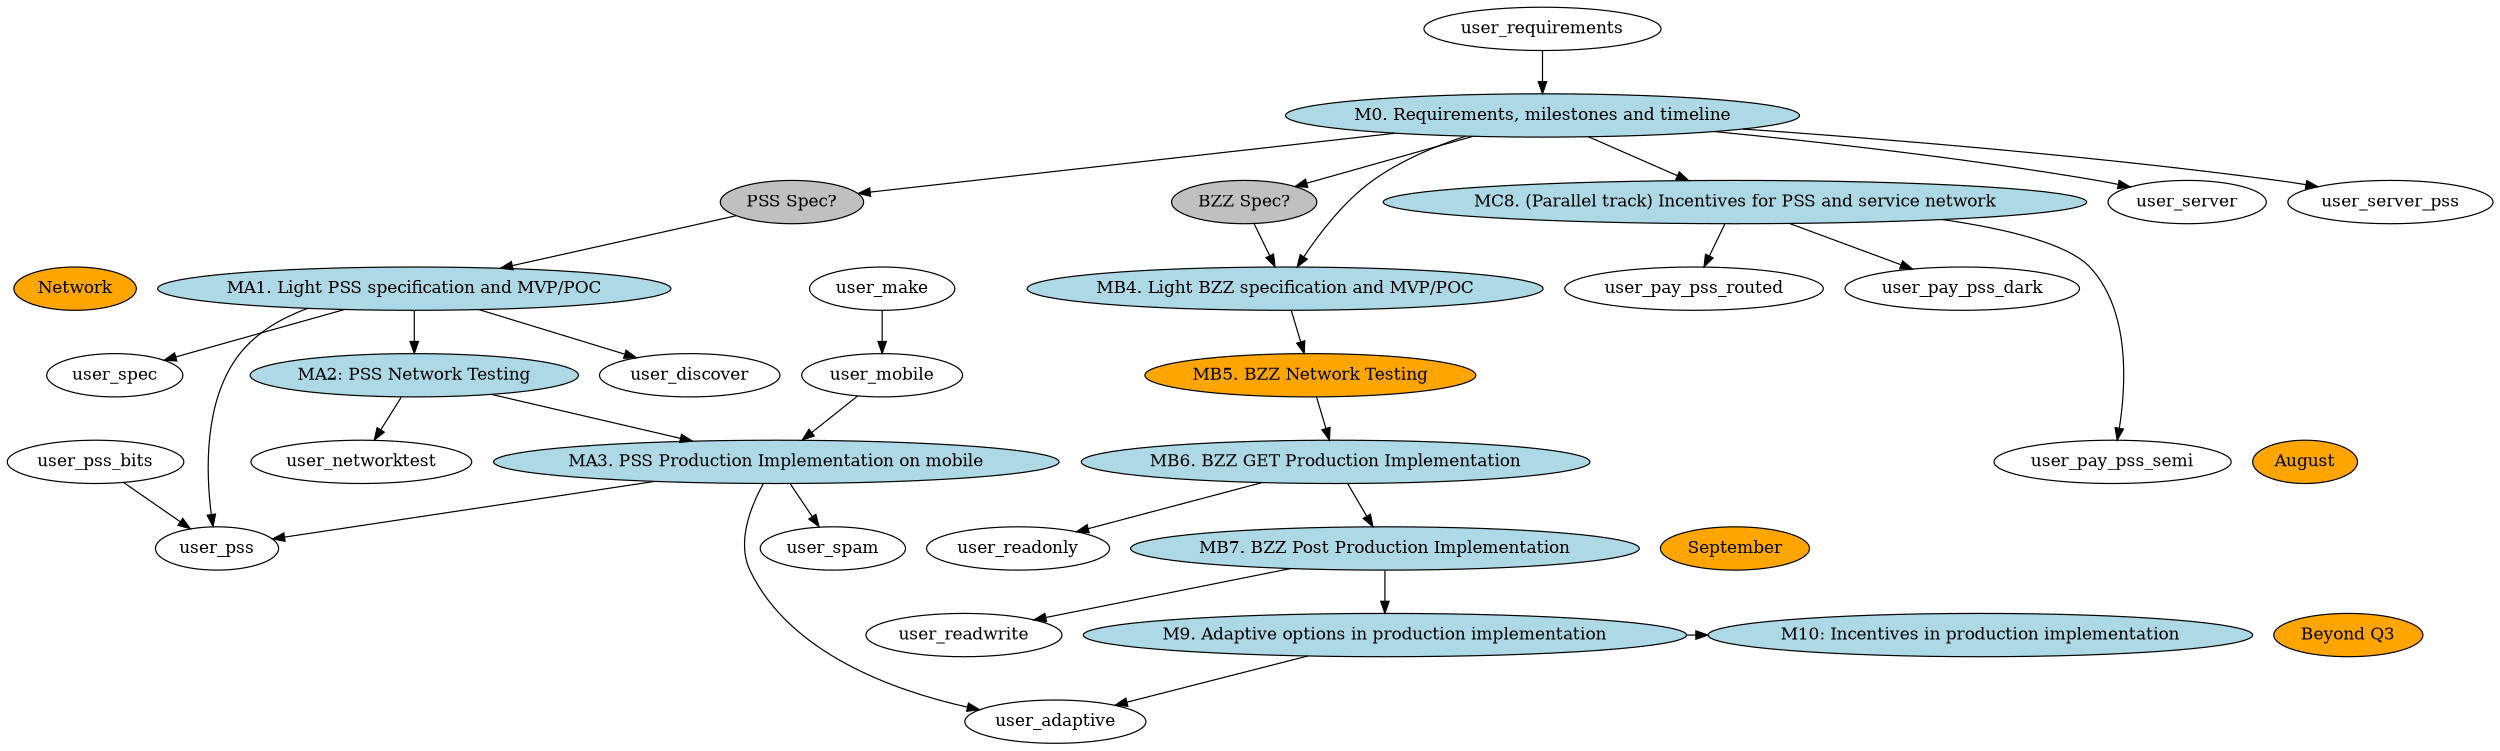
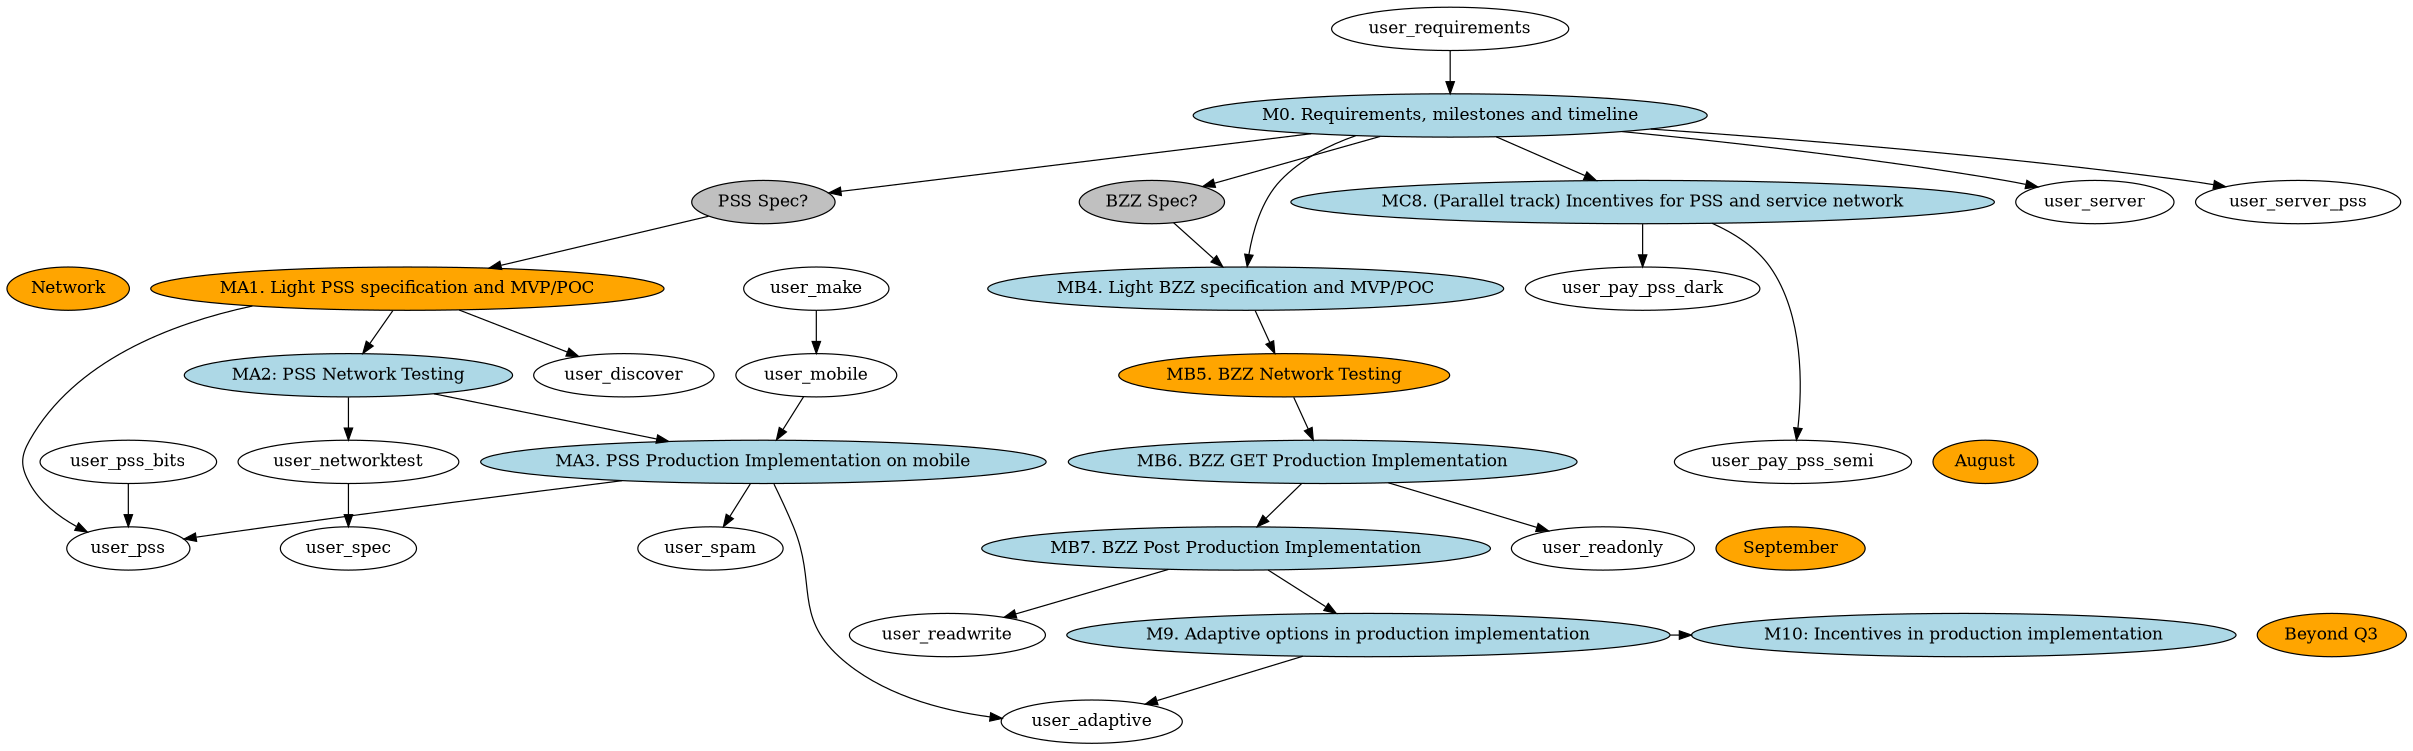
(414, 289) -> (407, 289)
(1694, 289) -> none
(243, 338) -> (348, 499)
